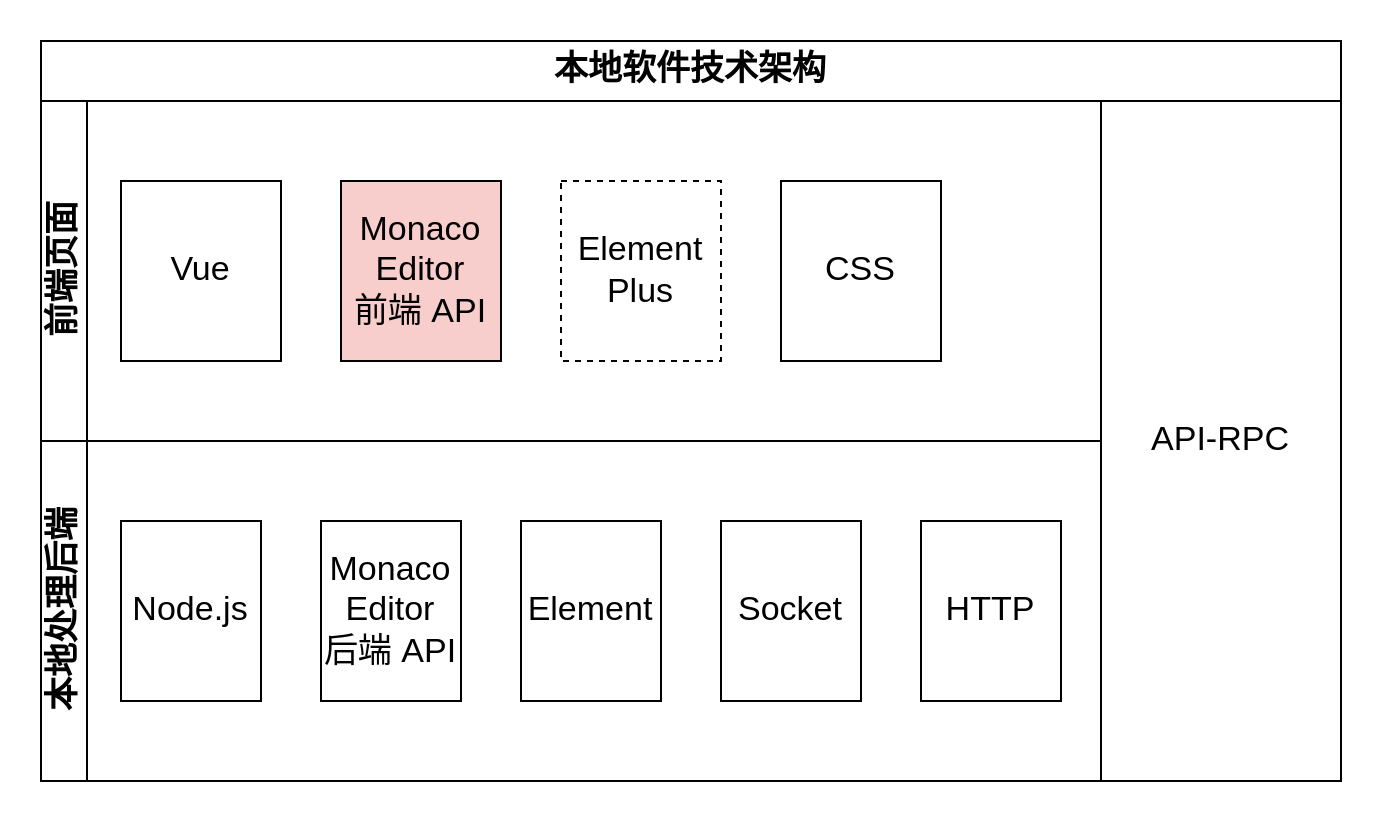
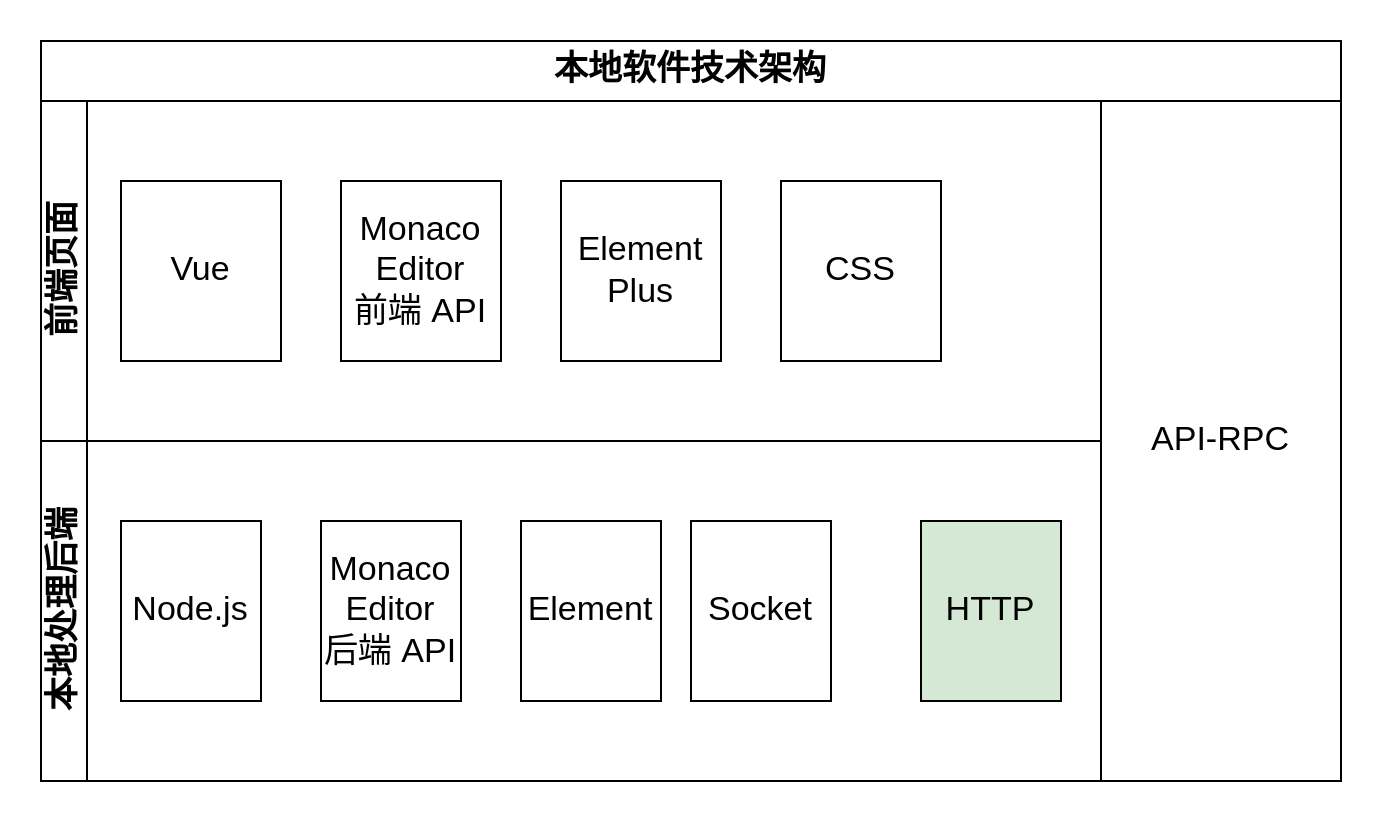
(421, 271) -> (421, 271)
(641, 271) -> (641, 271)
(791, 611) -> (761, 611)
(991, 611) -> (991, 611)
